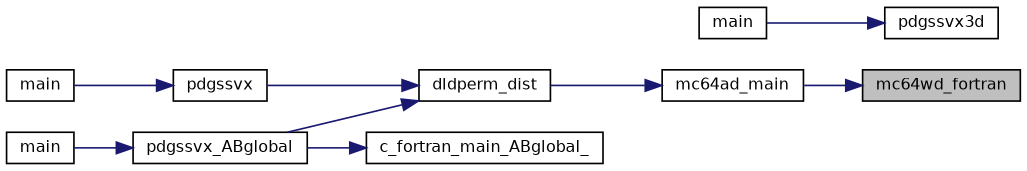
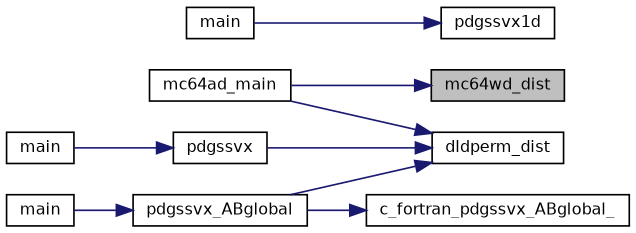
(941, 23) -> (498, 23)
(598, 85) -> (353, 115)
(941, 85) -> (498, 85)
(485, 148) -> (498, 210)
